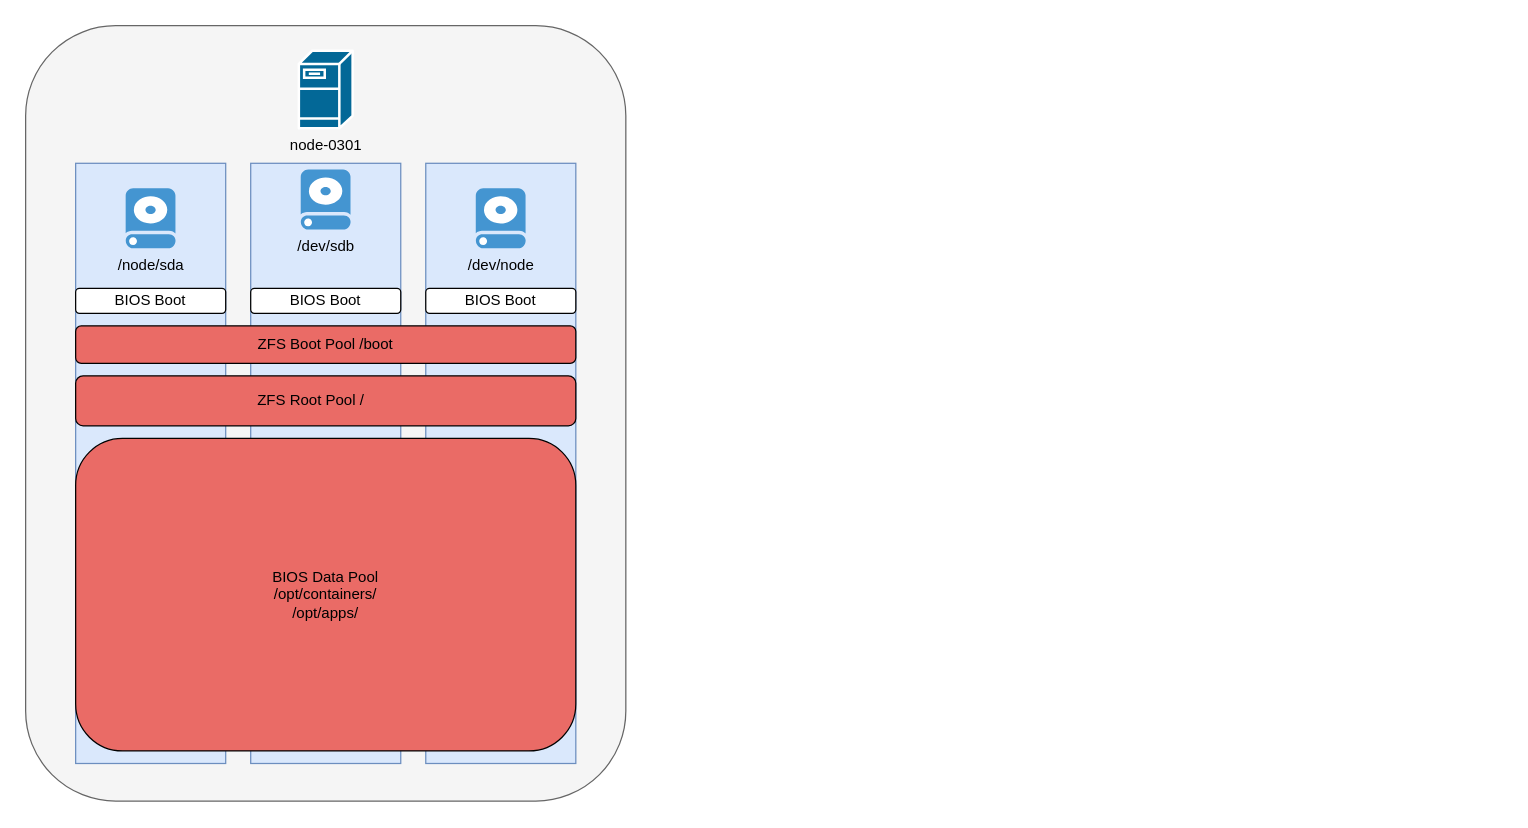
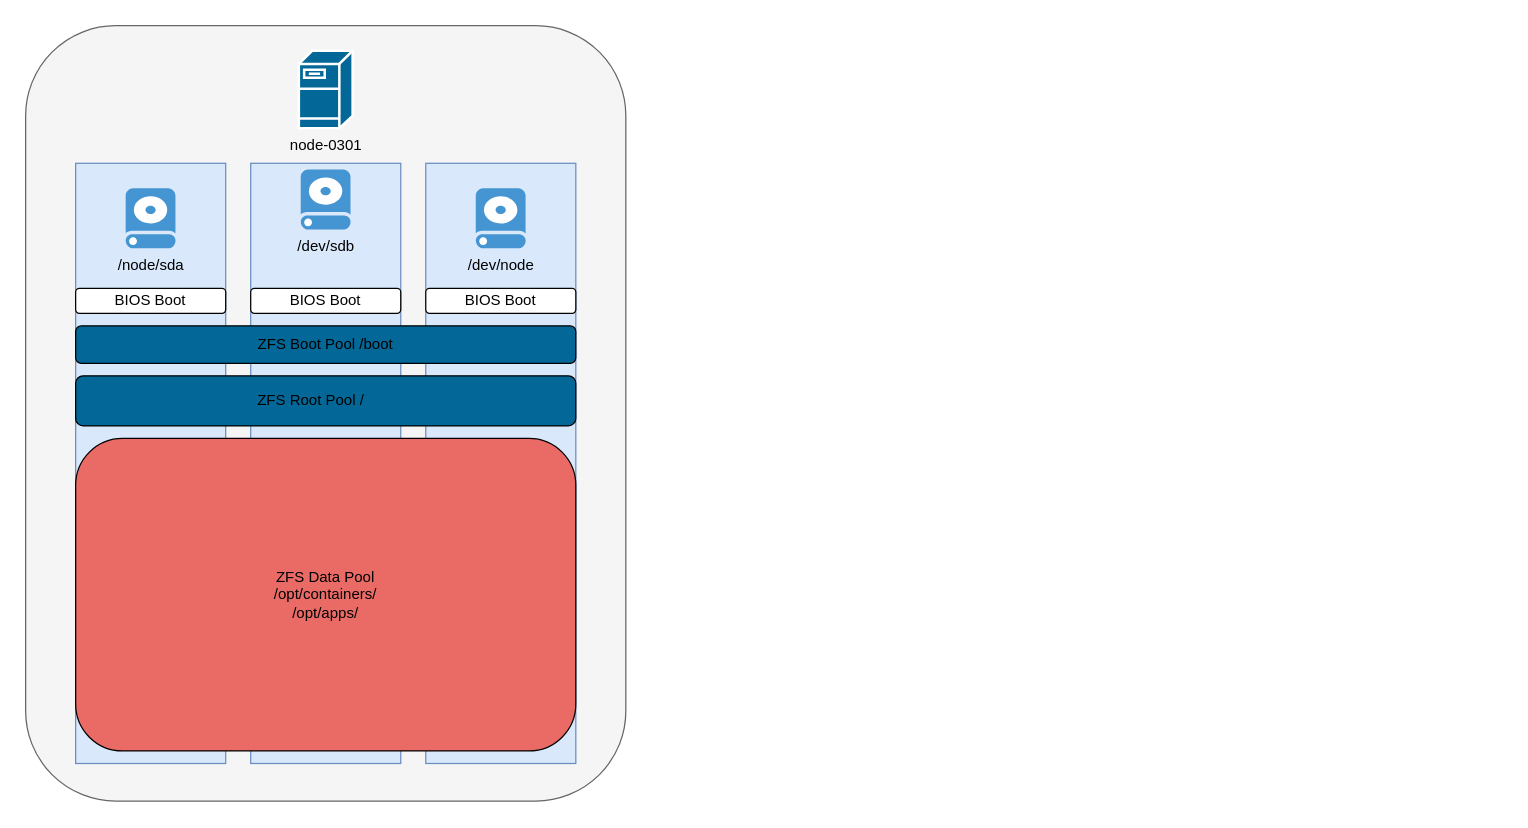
(326, 344) -> (326, 344)
(326, 401) -> (326, 401)
(326, 594) -> (326, 594)
